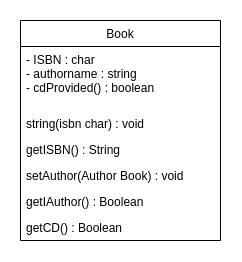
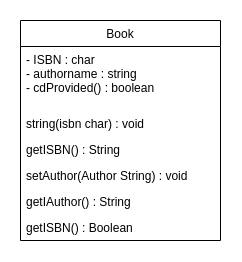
(116, 176) -> (121, 176)
(94, 202) -> (90, 202)
(77, 228) -> (84, 228)
